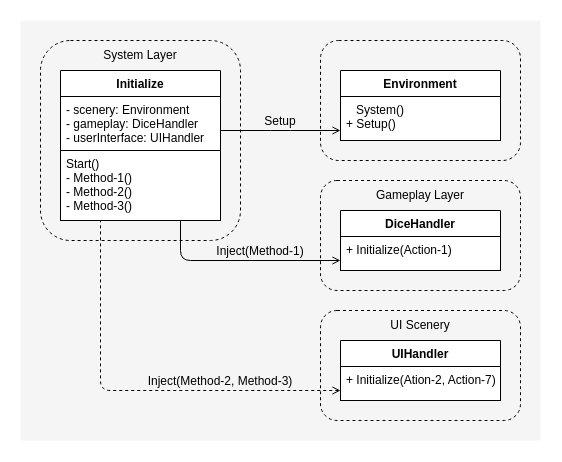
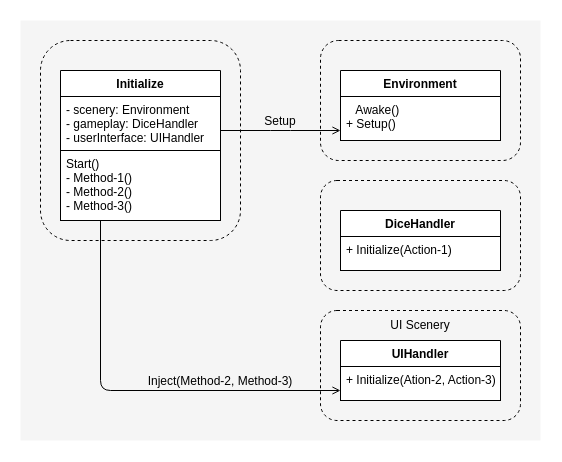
(141, 56) -> none
(373, 110) -> (370, 110)
(421, 196) -> none
(245, 261) -> none
(436, 380) -> (436, 380)
(139, 391) -> (139, 391)
